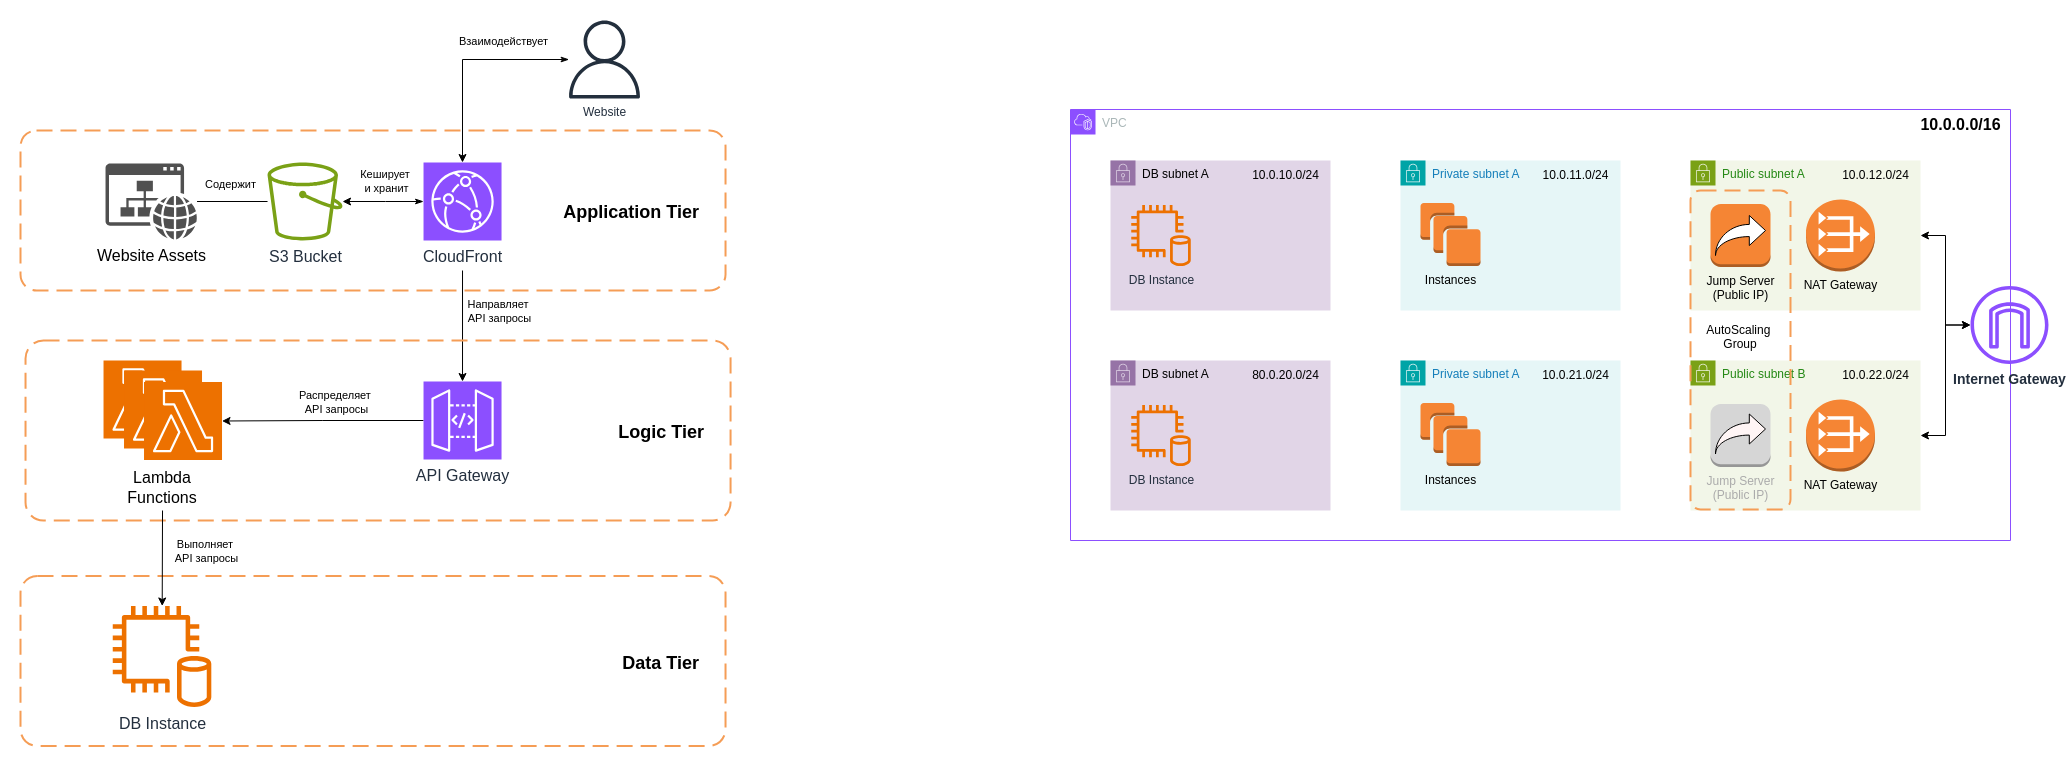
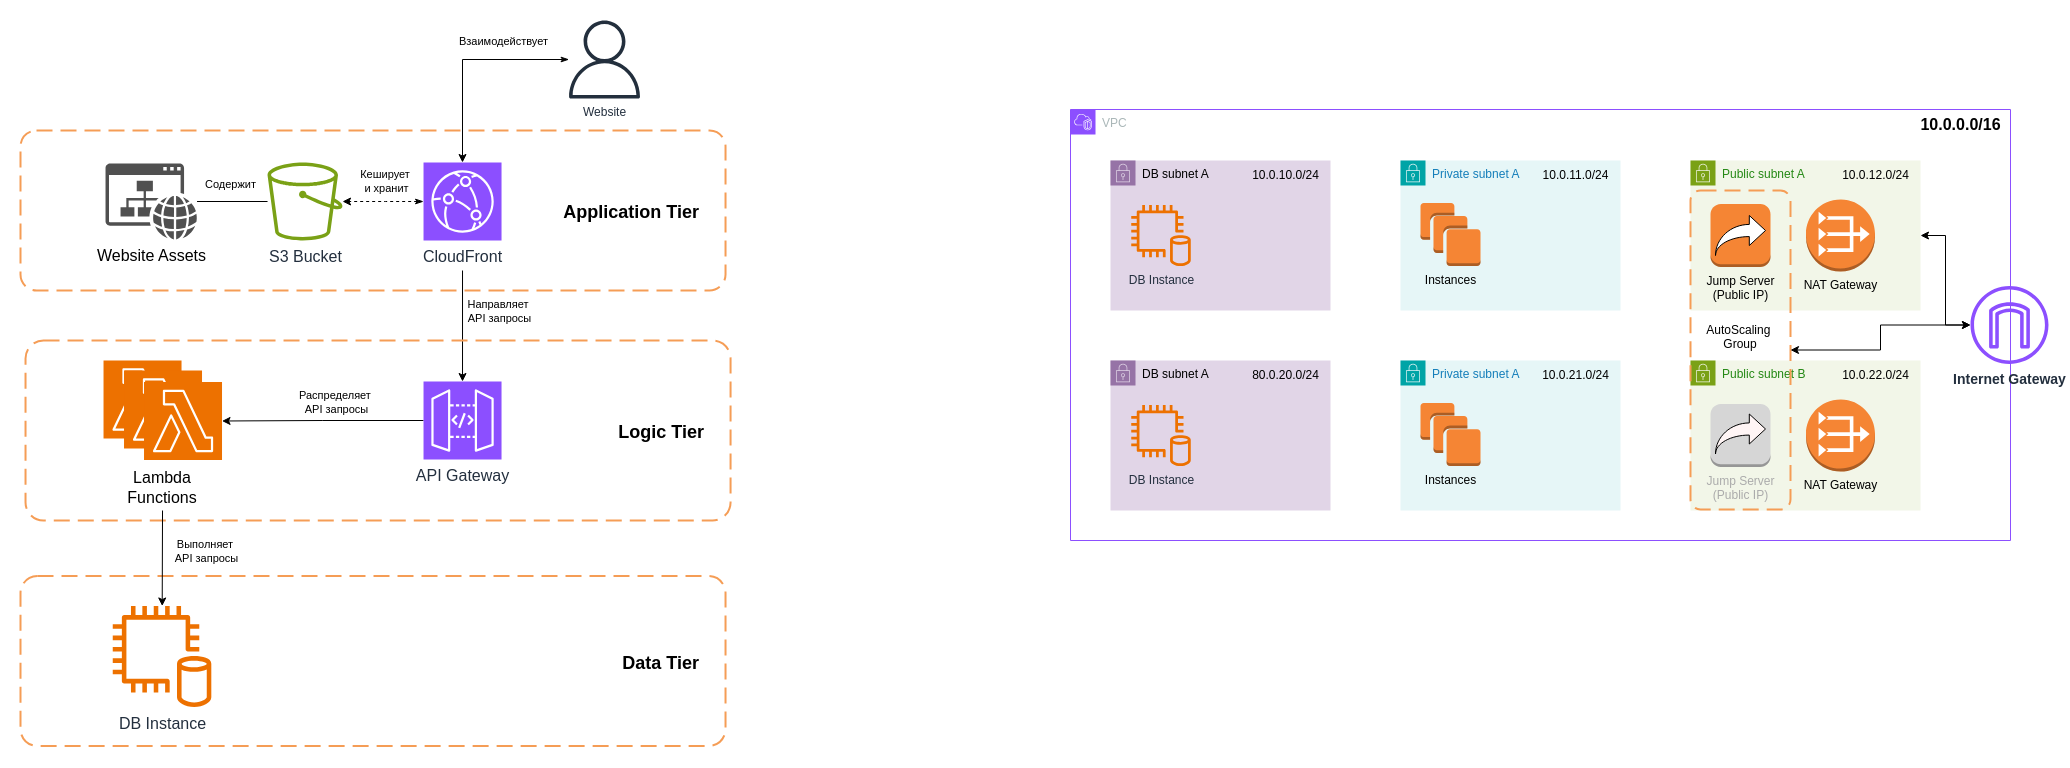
(382, 202) -> (382, 202)
(1946, 390) -> (1881, 348)
